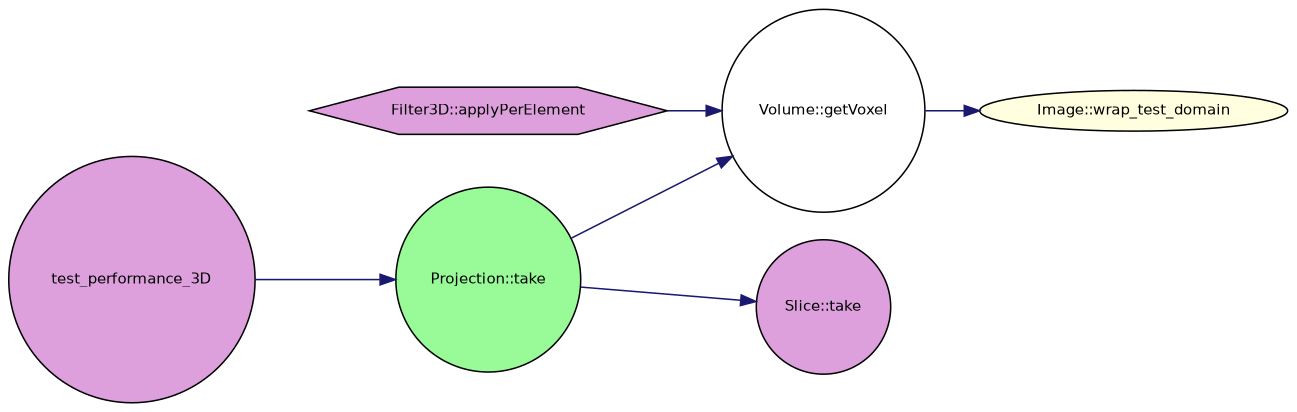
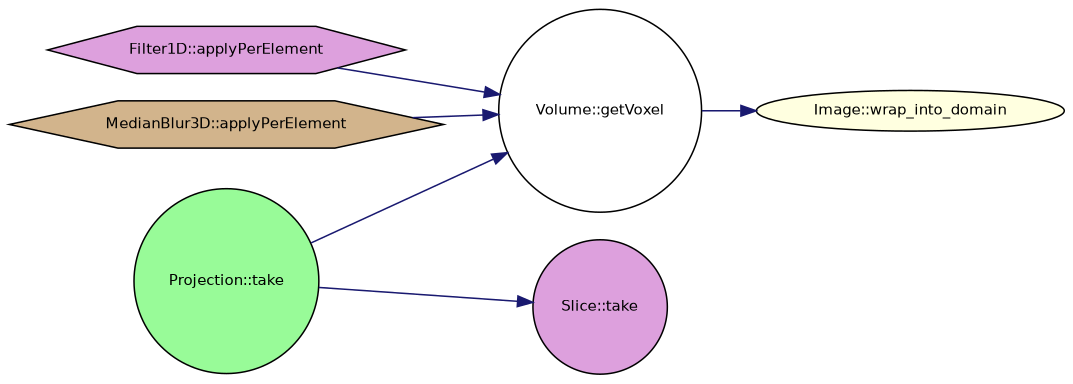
(488, 111) -> (226, 50)
(1134, 111) -> (910, 111)
none -> (226, 124)
(132, 280) -> none
